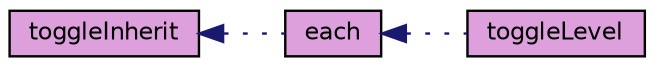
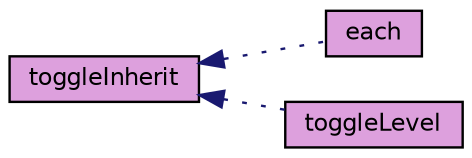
(437, 34) -> (254, 104)
